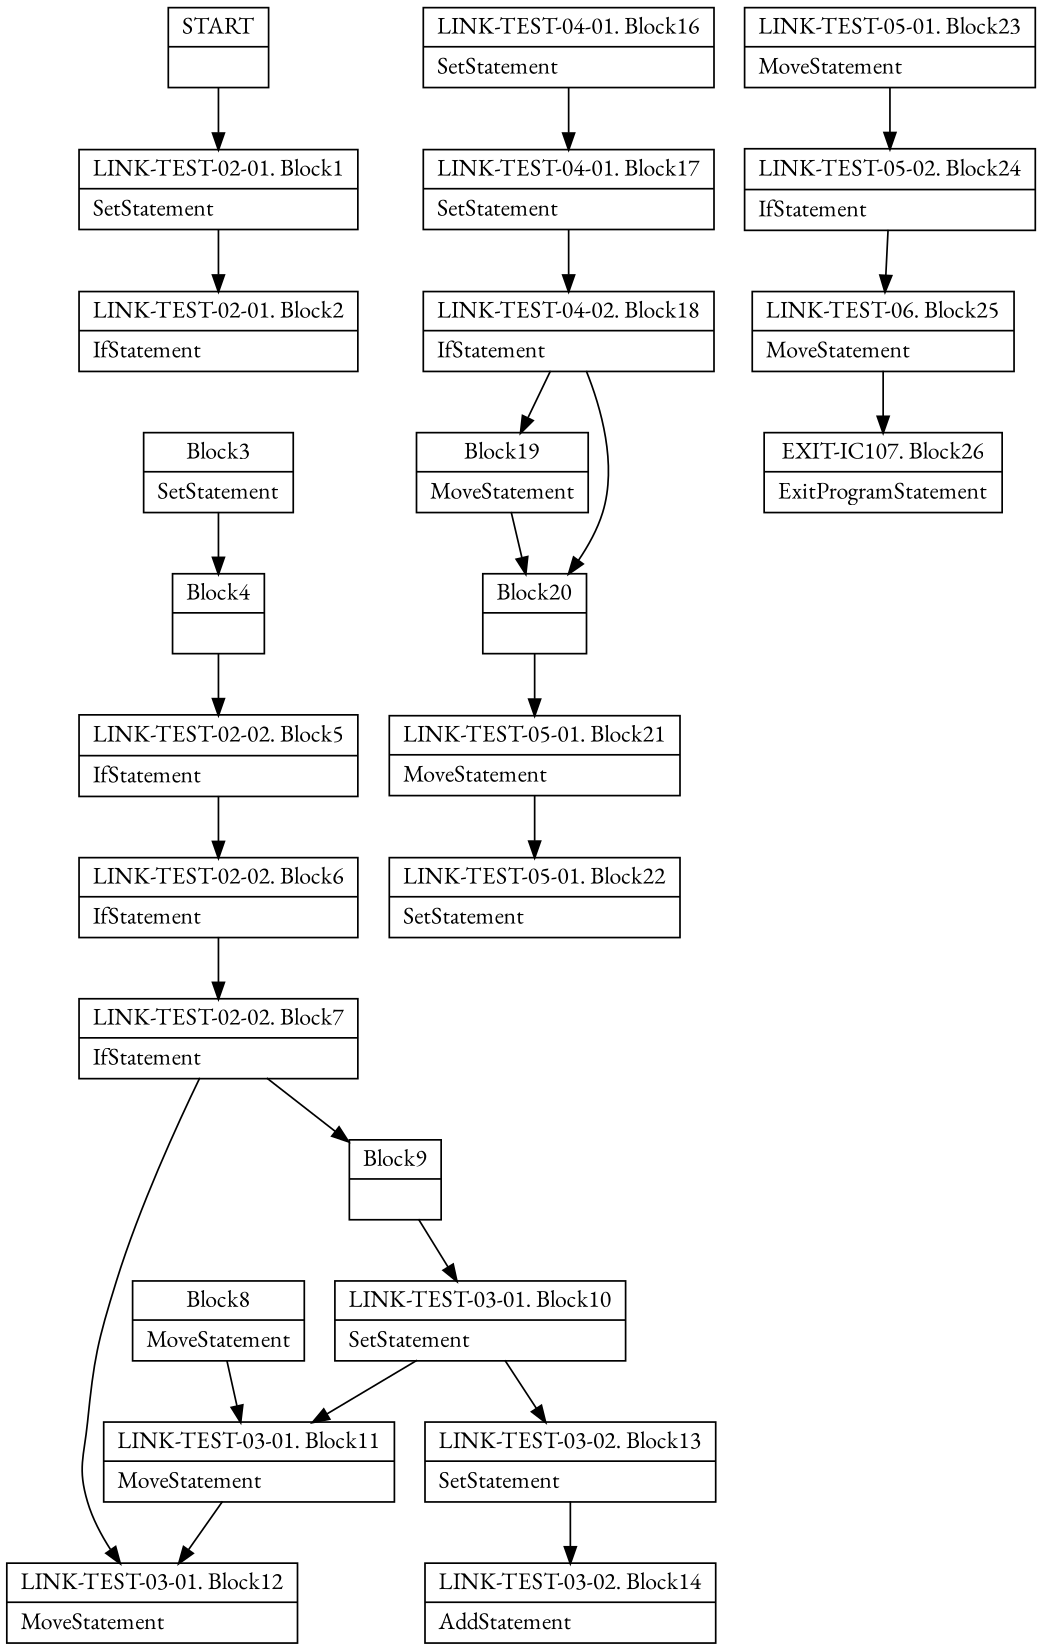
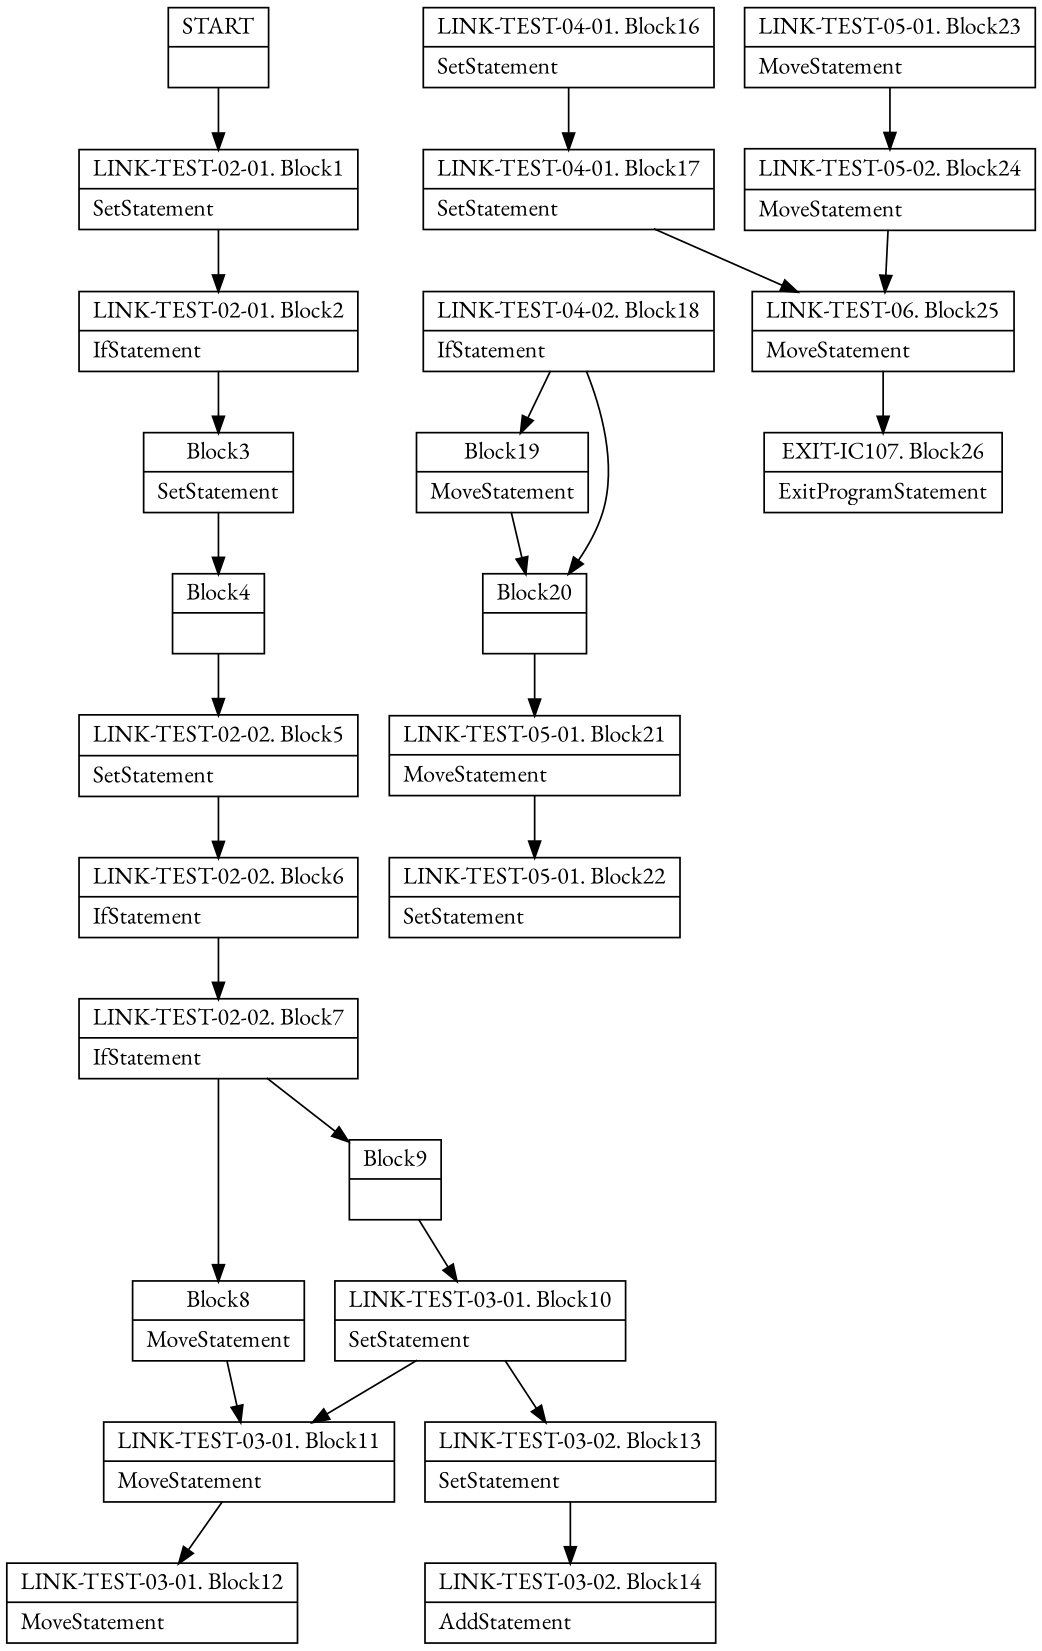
(813, 209) -> (830, 209)
(569, 252) -> (718, 257)
none -> (218, 393)
(147, 775) -> (154, 775)
(108, 1309) -> (218, 1171)
